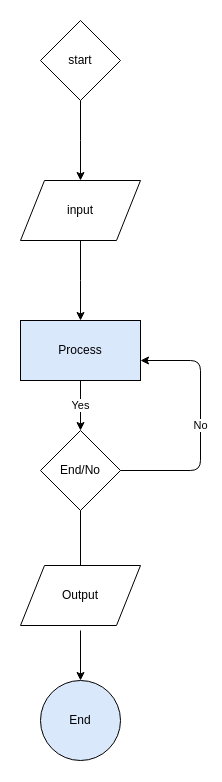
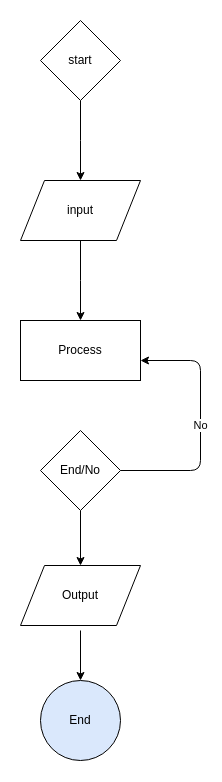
(81, 351) -> (81, 351)
(81, 402) -> none
(81, 560) -> (81, 557)
